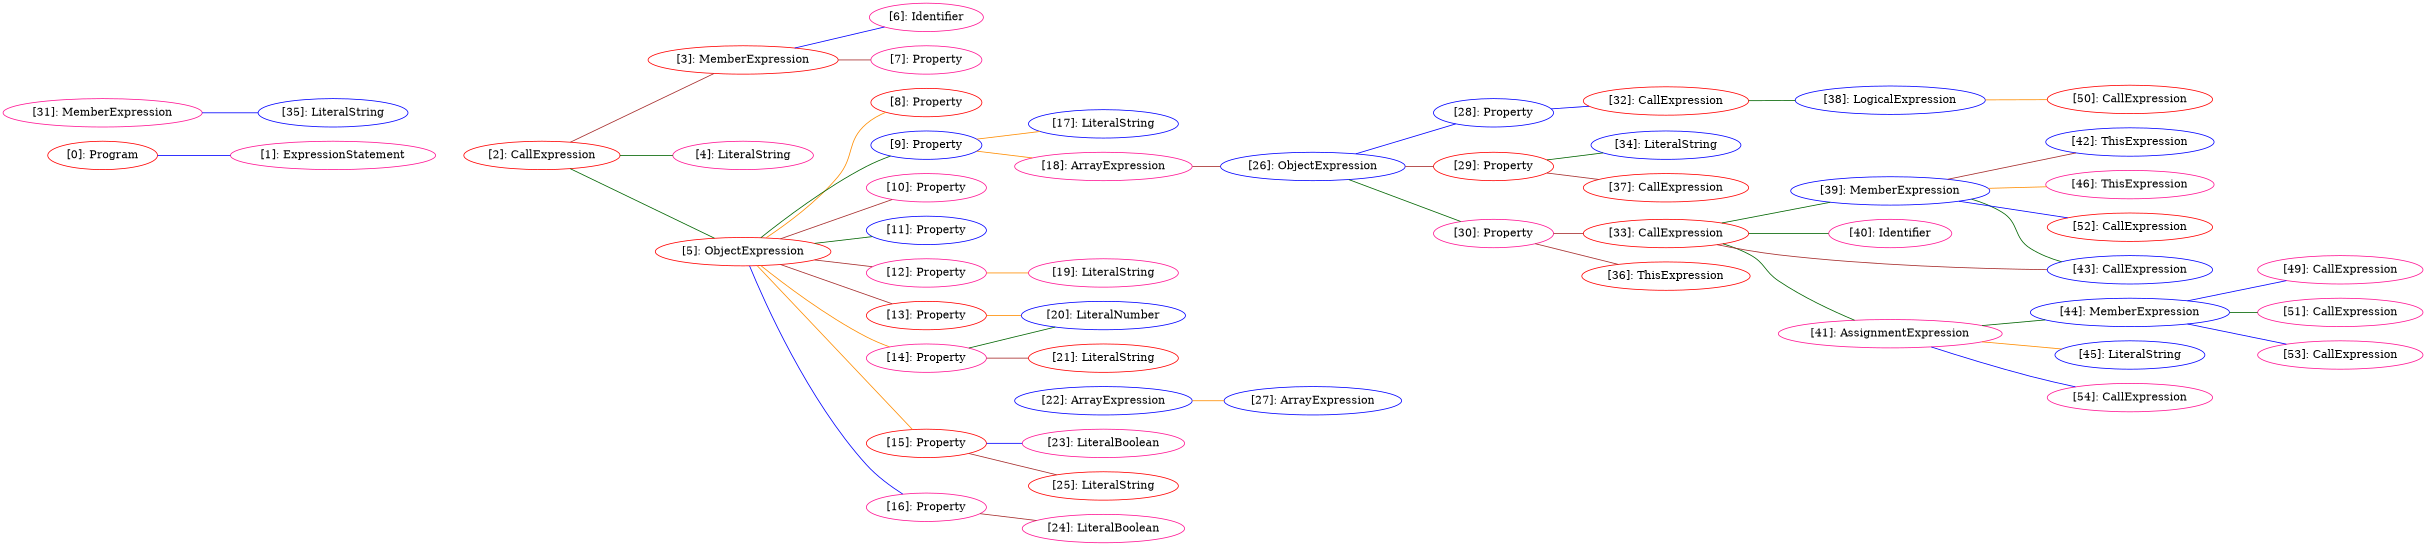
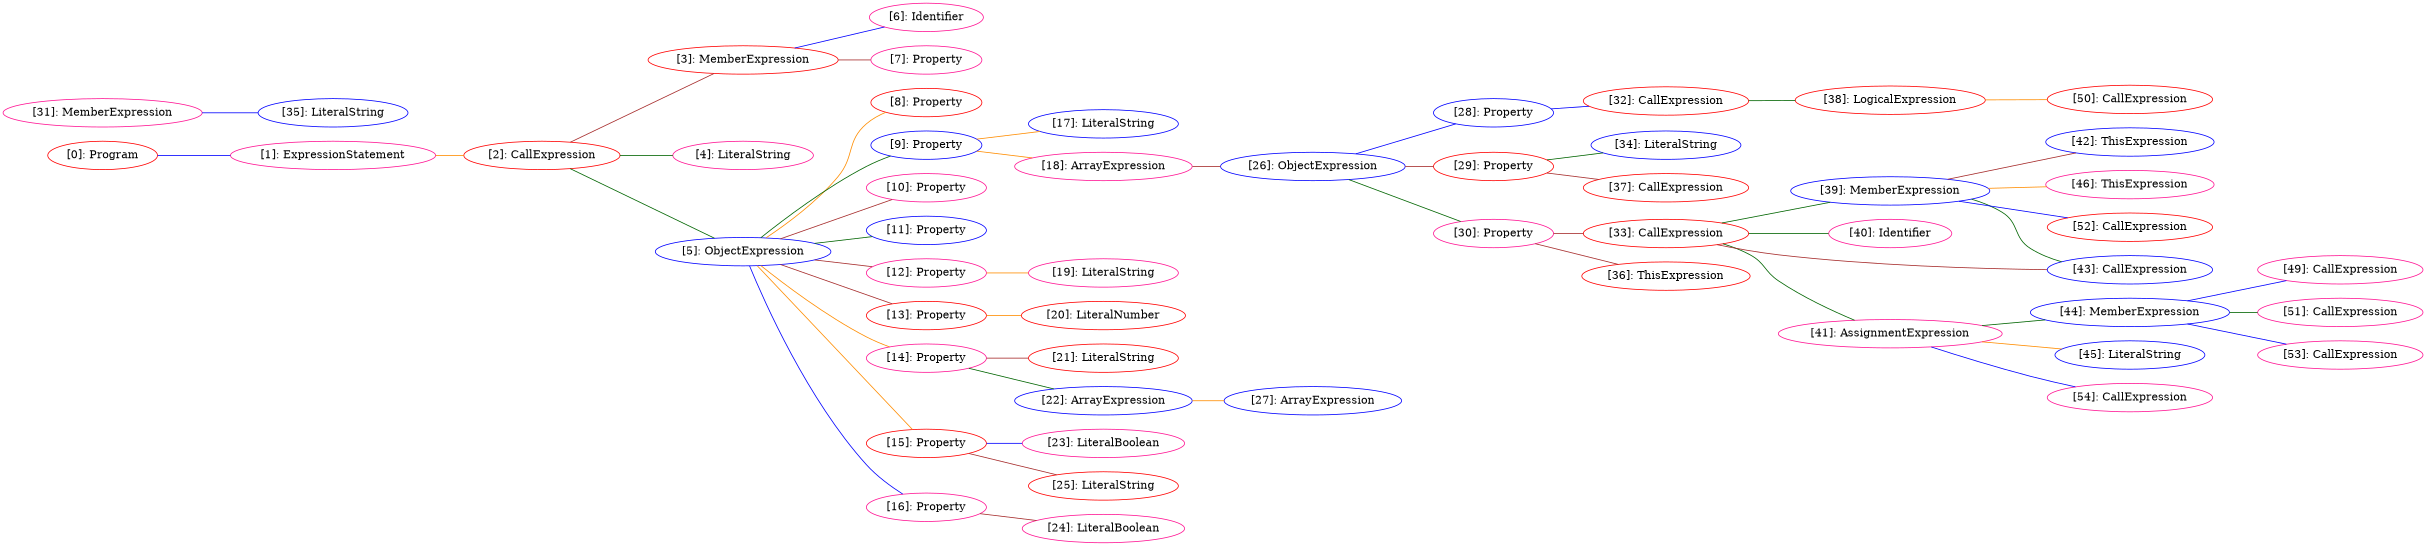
(1890, 100) -> (1890, 100)
none -> (450, 155)
(743, 252) -> (743, 252)
(1103, 316) -> (1103, 316)
(1012, 338) -> (1011, 379)
